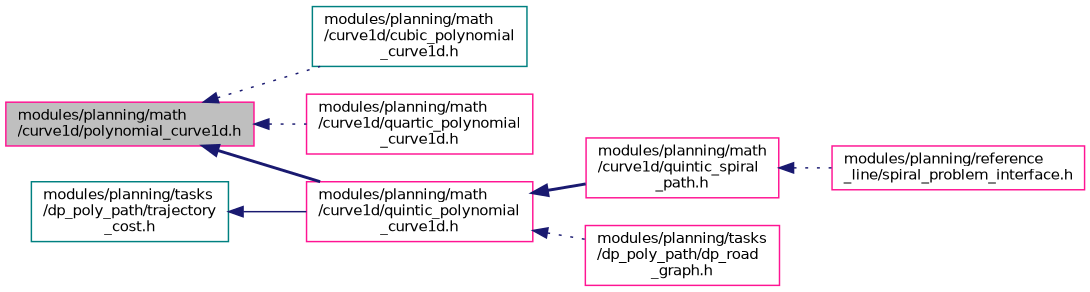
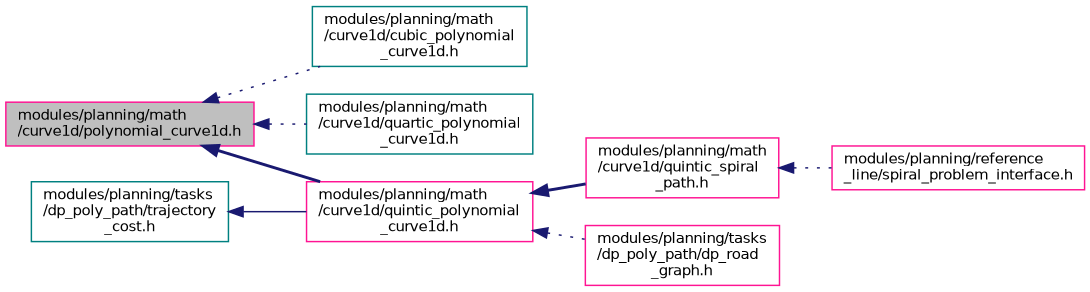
(420, 124) -> (420, 124)
